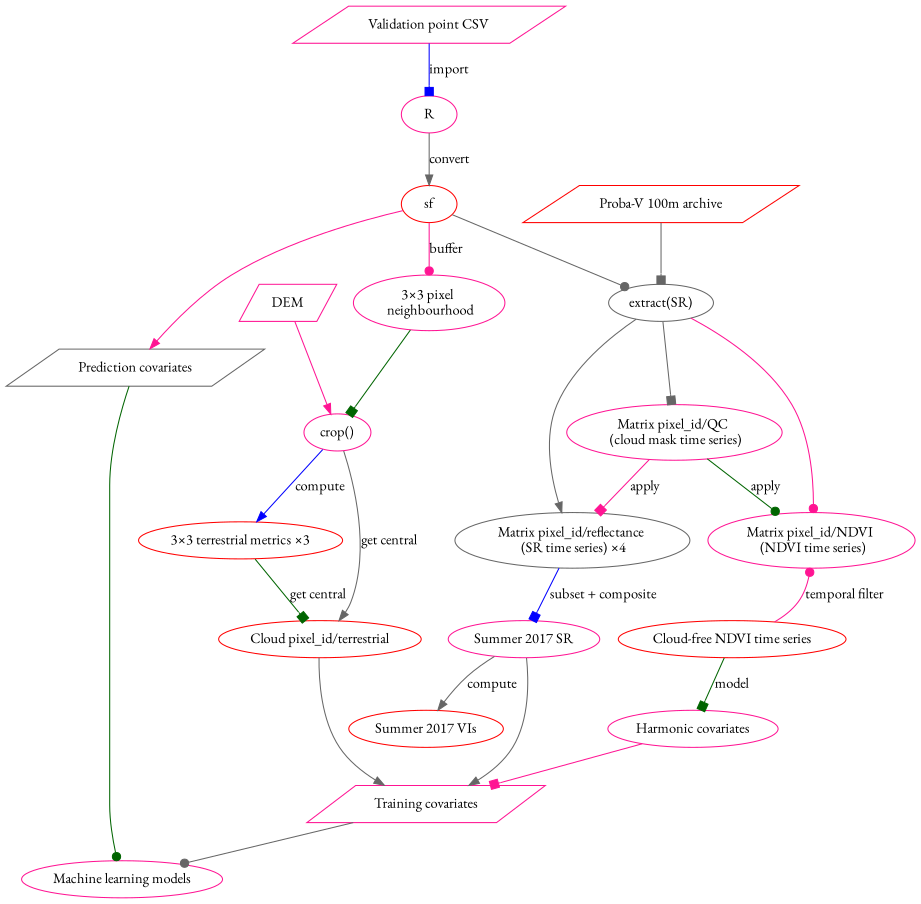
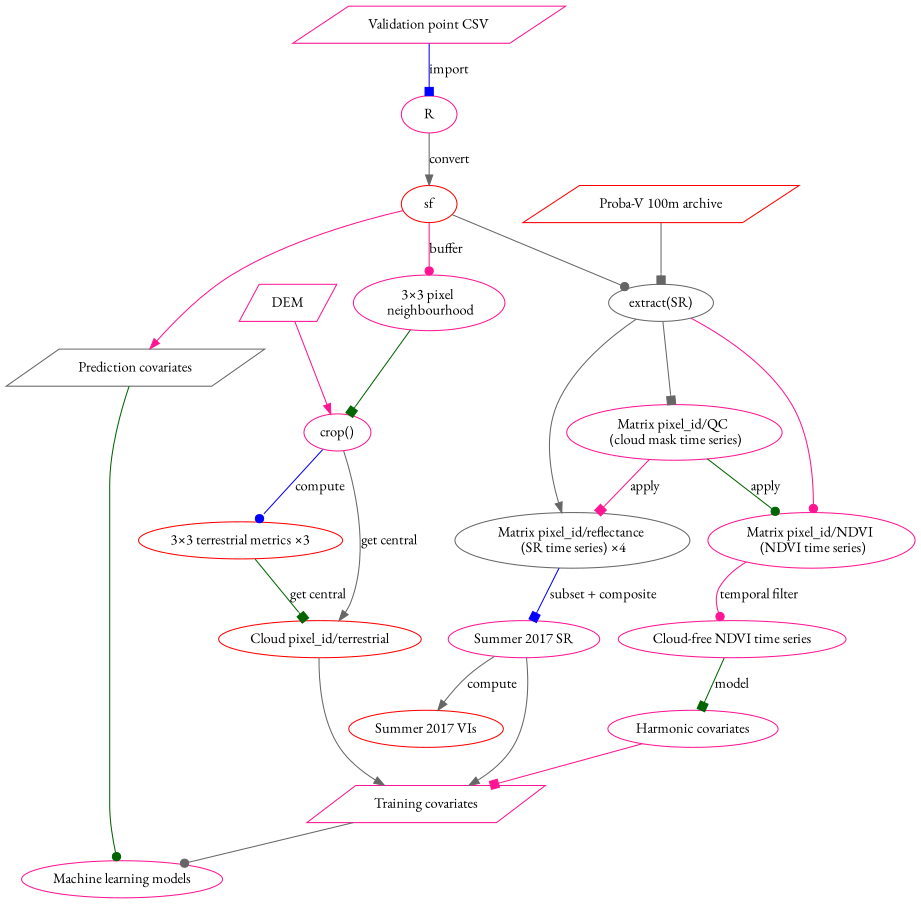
(293, 482) -> (293, 482)
(797, 603) -> (722, 583)
(732, 639) -> (732, 639)
